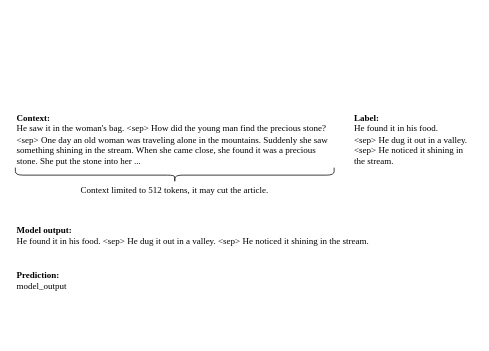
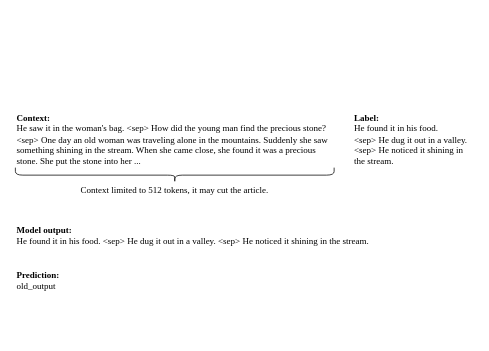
(46, 281) -> (41, 281)
